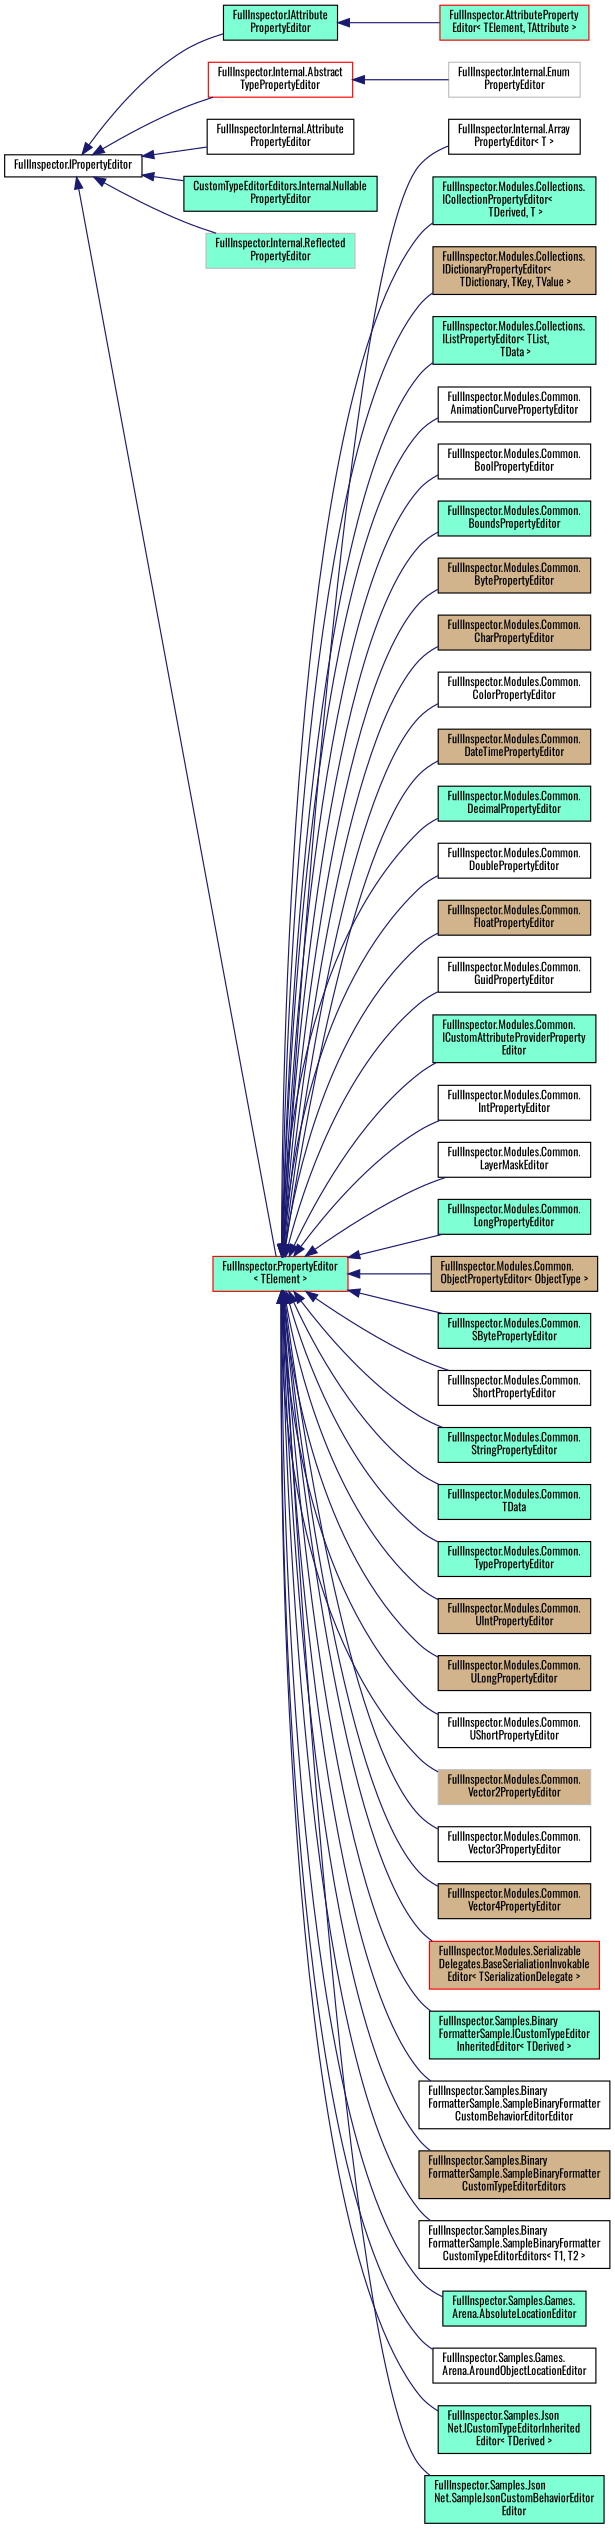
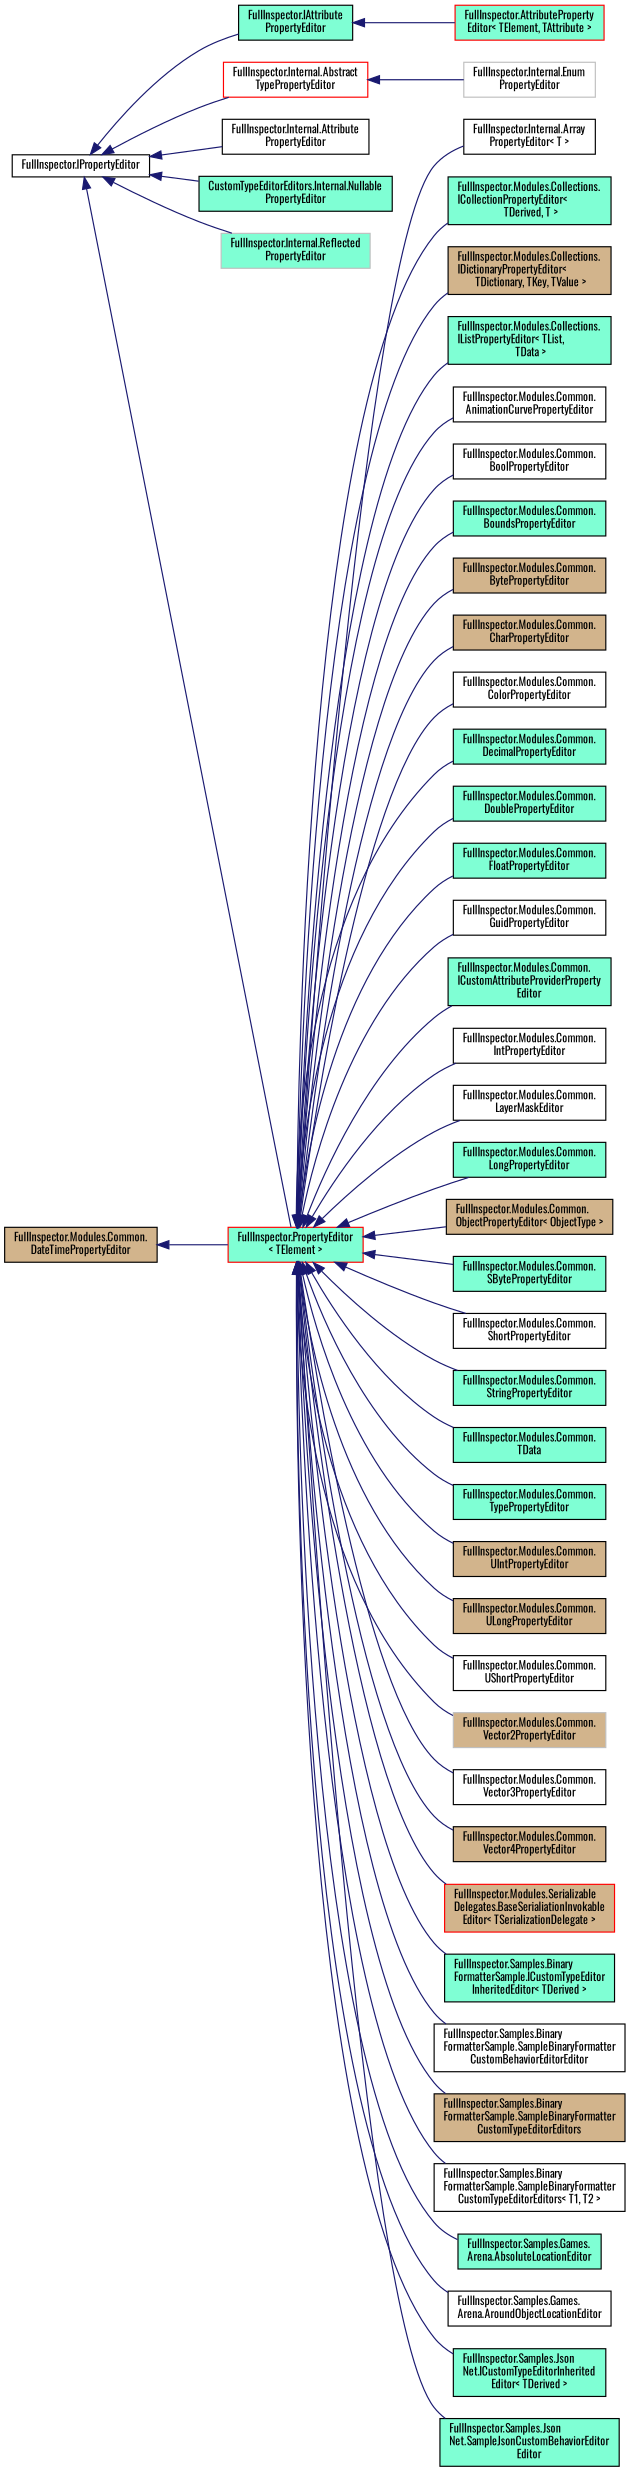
(514, 861) -> (530, 804)
(514, 918) -> (530, 861)
(335, 991) -> (199, 1245)
